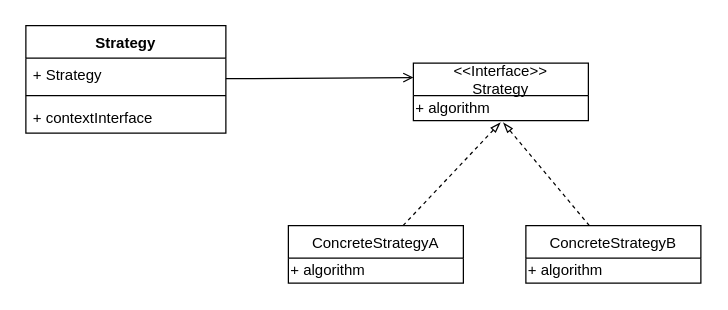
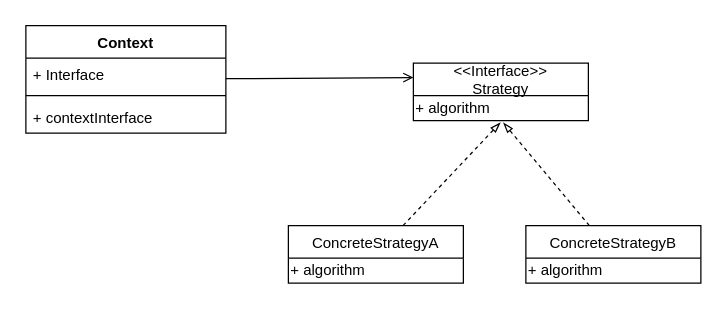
(125, 43) -> (125, 43)
(73, 75) -> (77, 75)
